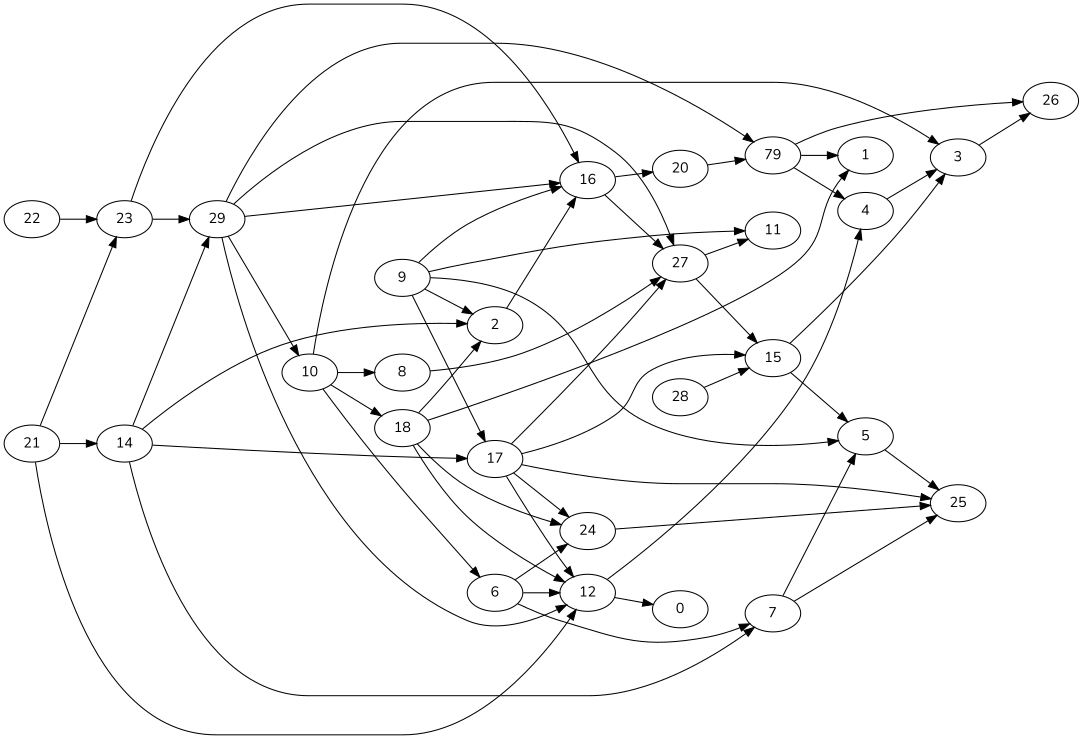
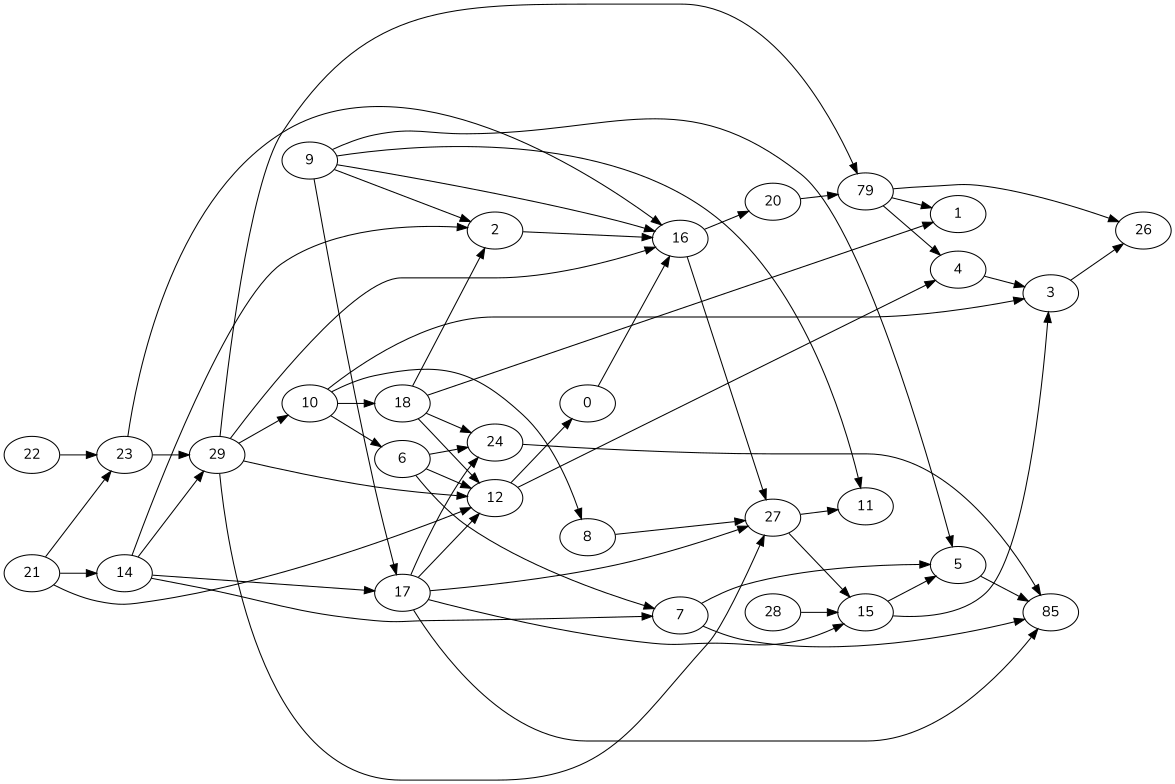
none -> (626, 335)
(958, 503) -> (1051, 612)
